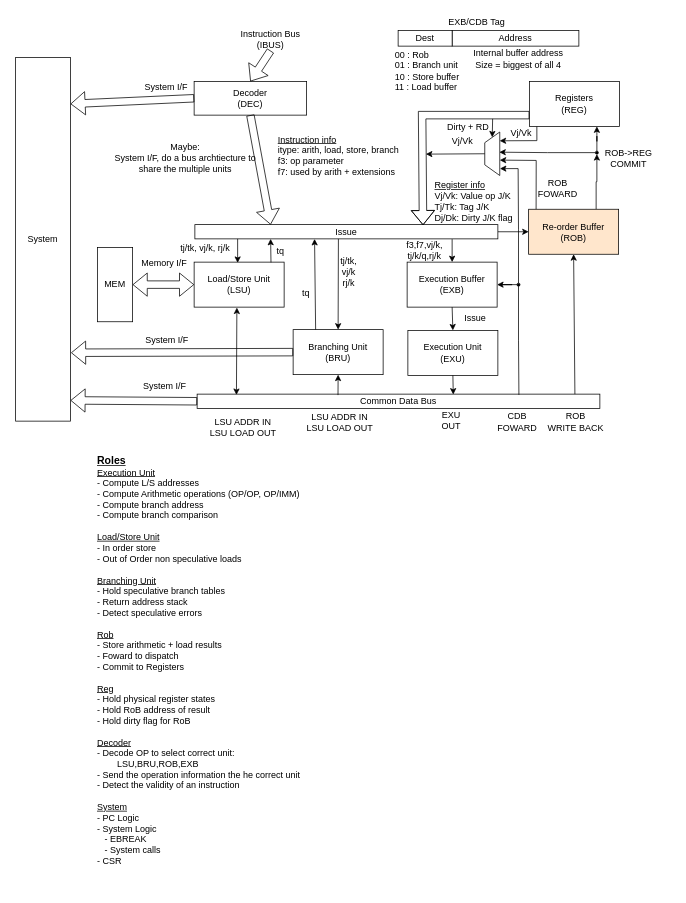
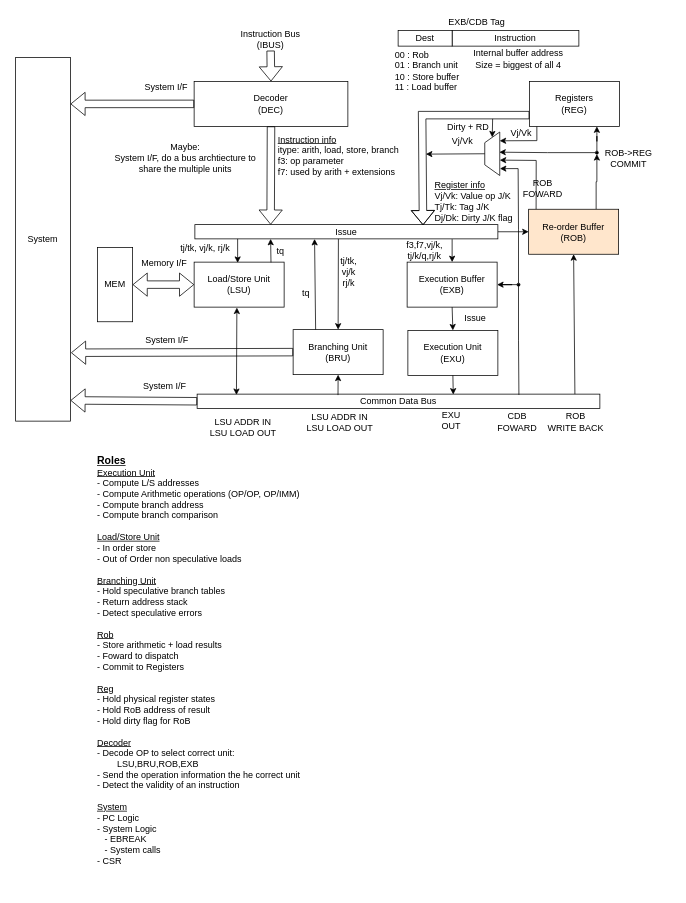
(515, 39) -> (515, 39)
(250, 98) -> (271, 104)
(558, 189) -> (543, 189)
